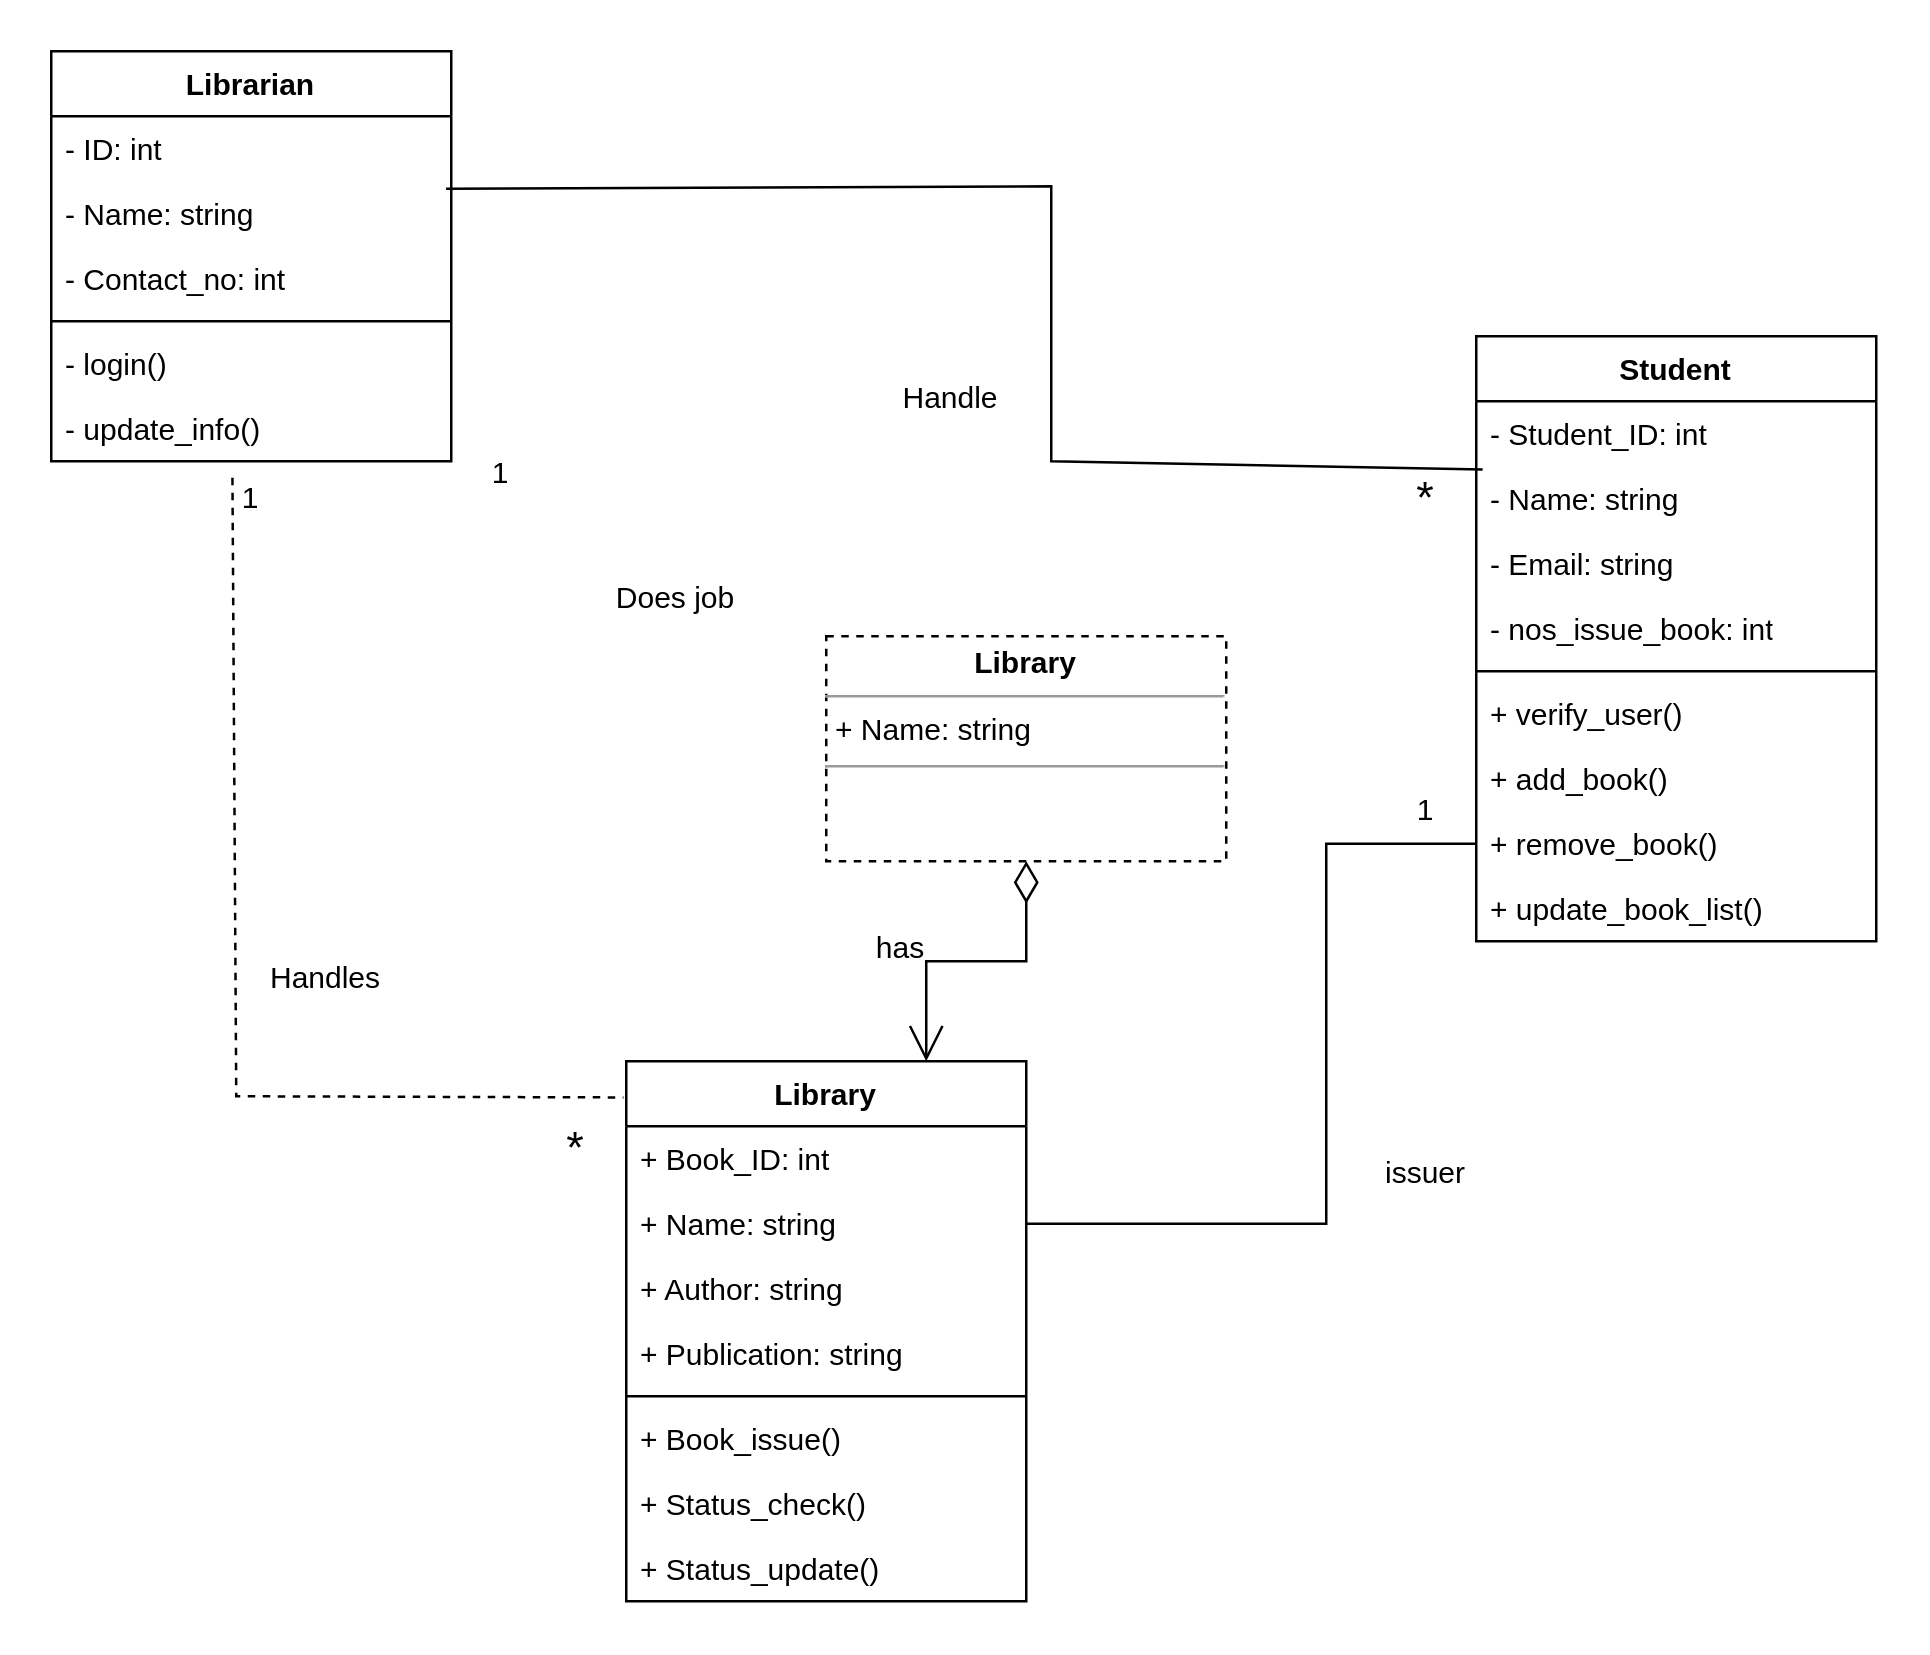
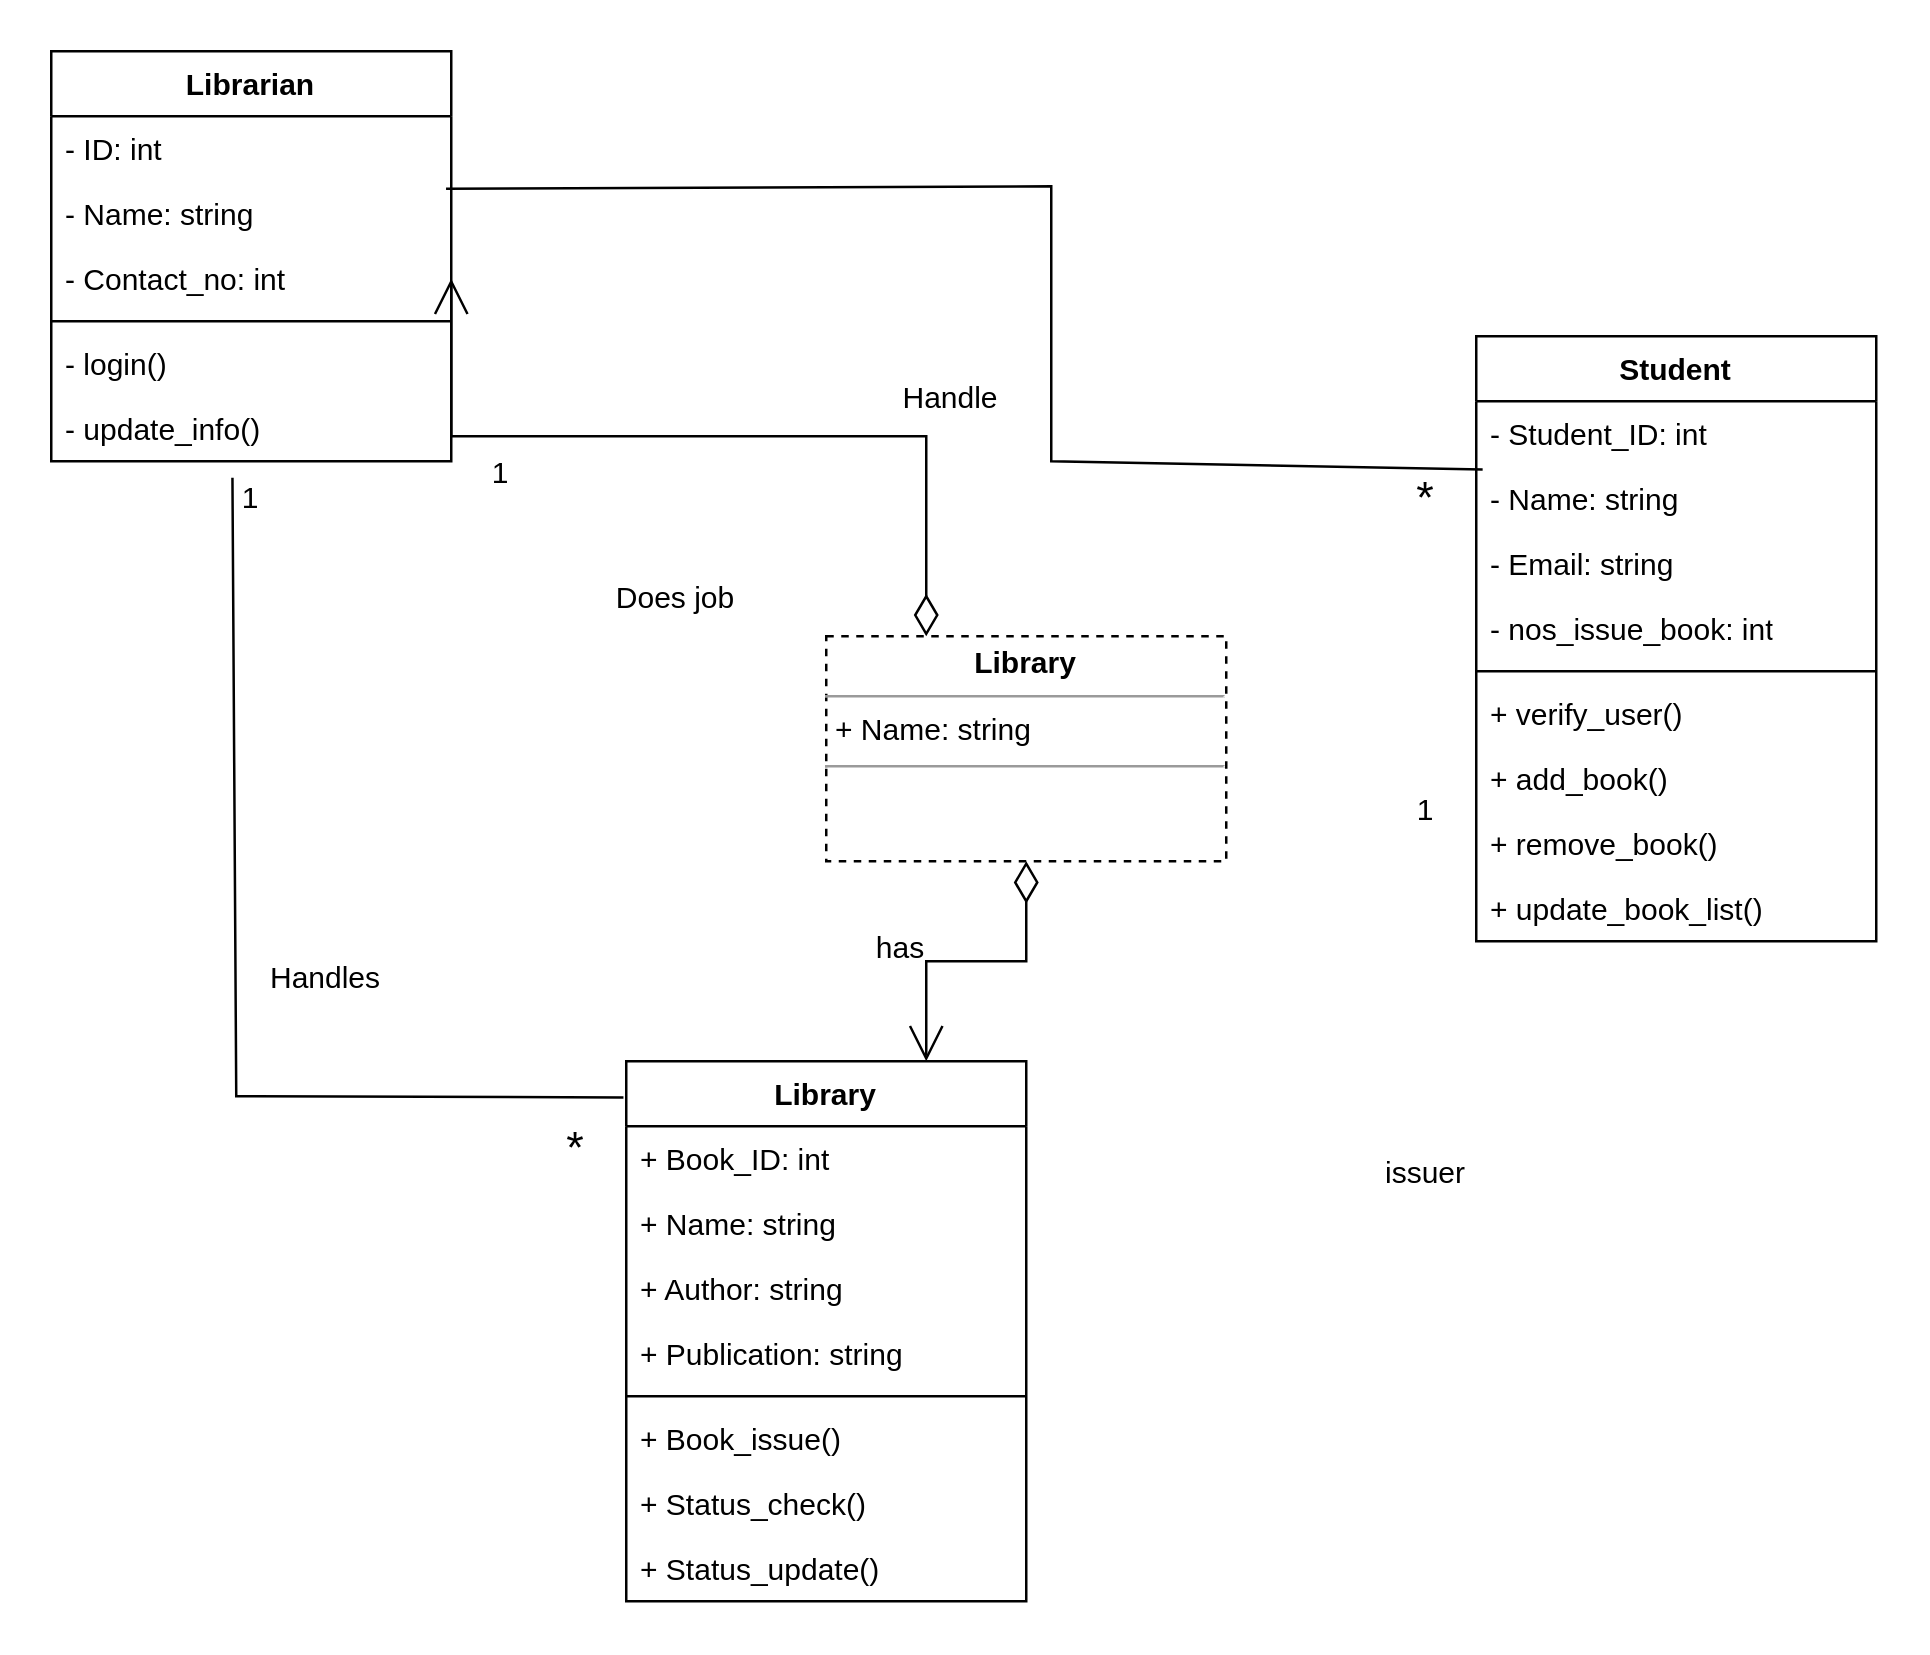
none -> (771, 436)
(236, 983) -> (236, 983)
(1326, 1109) -> none
